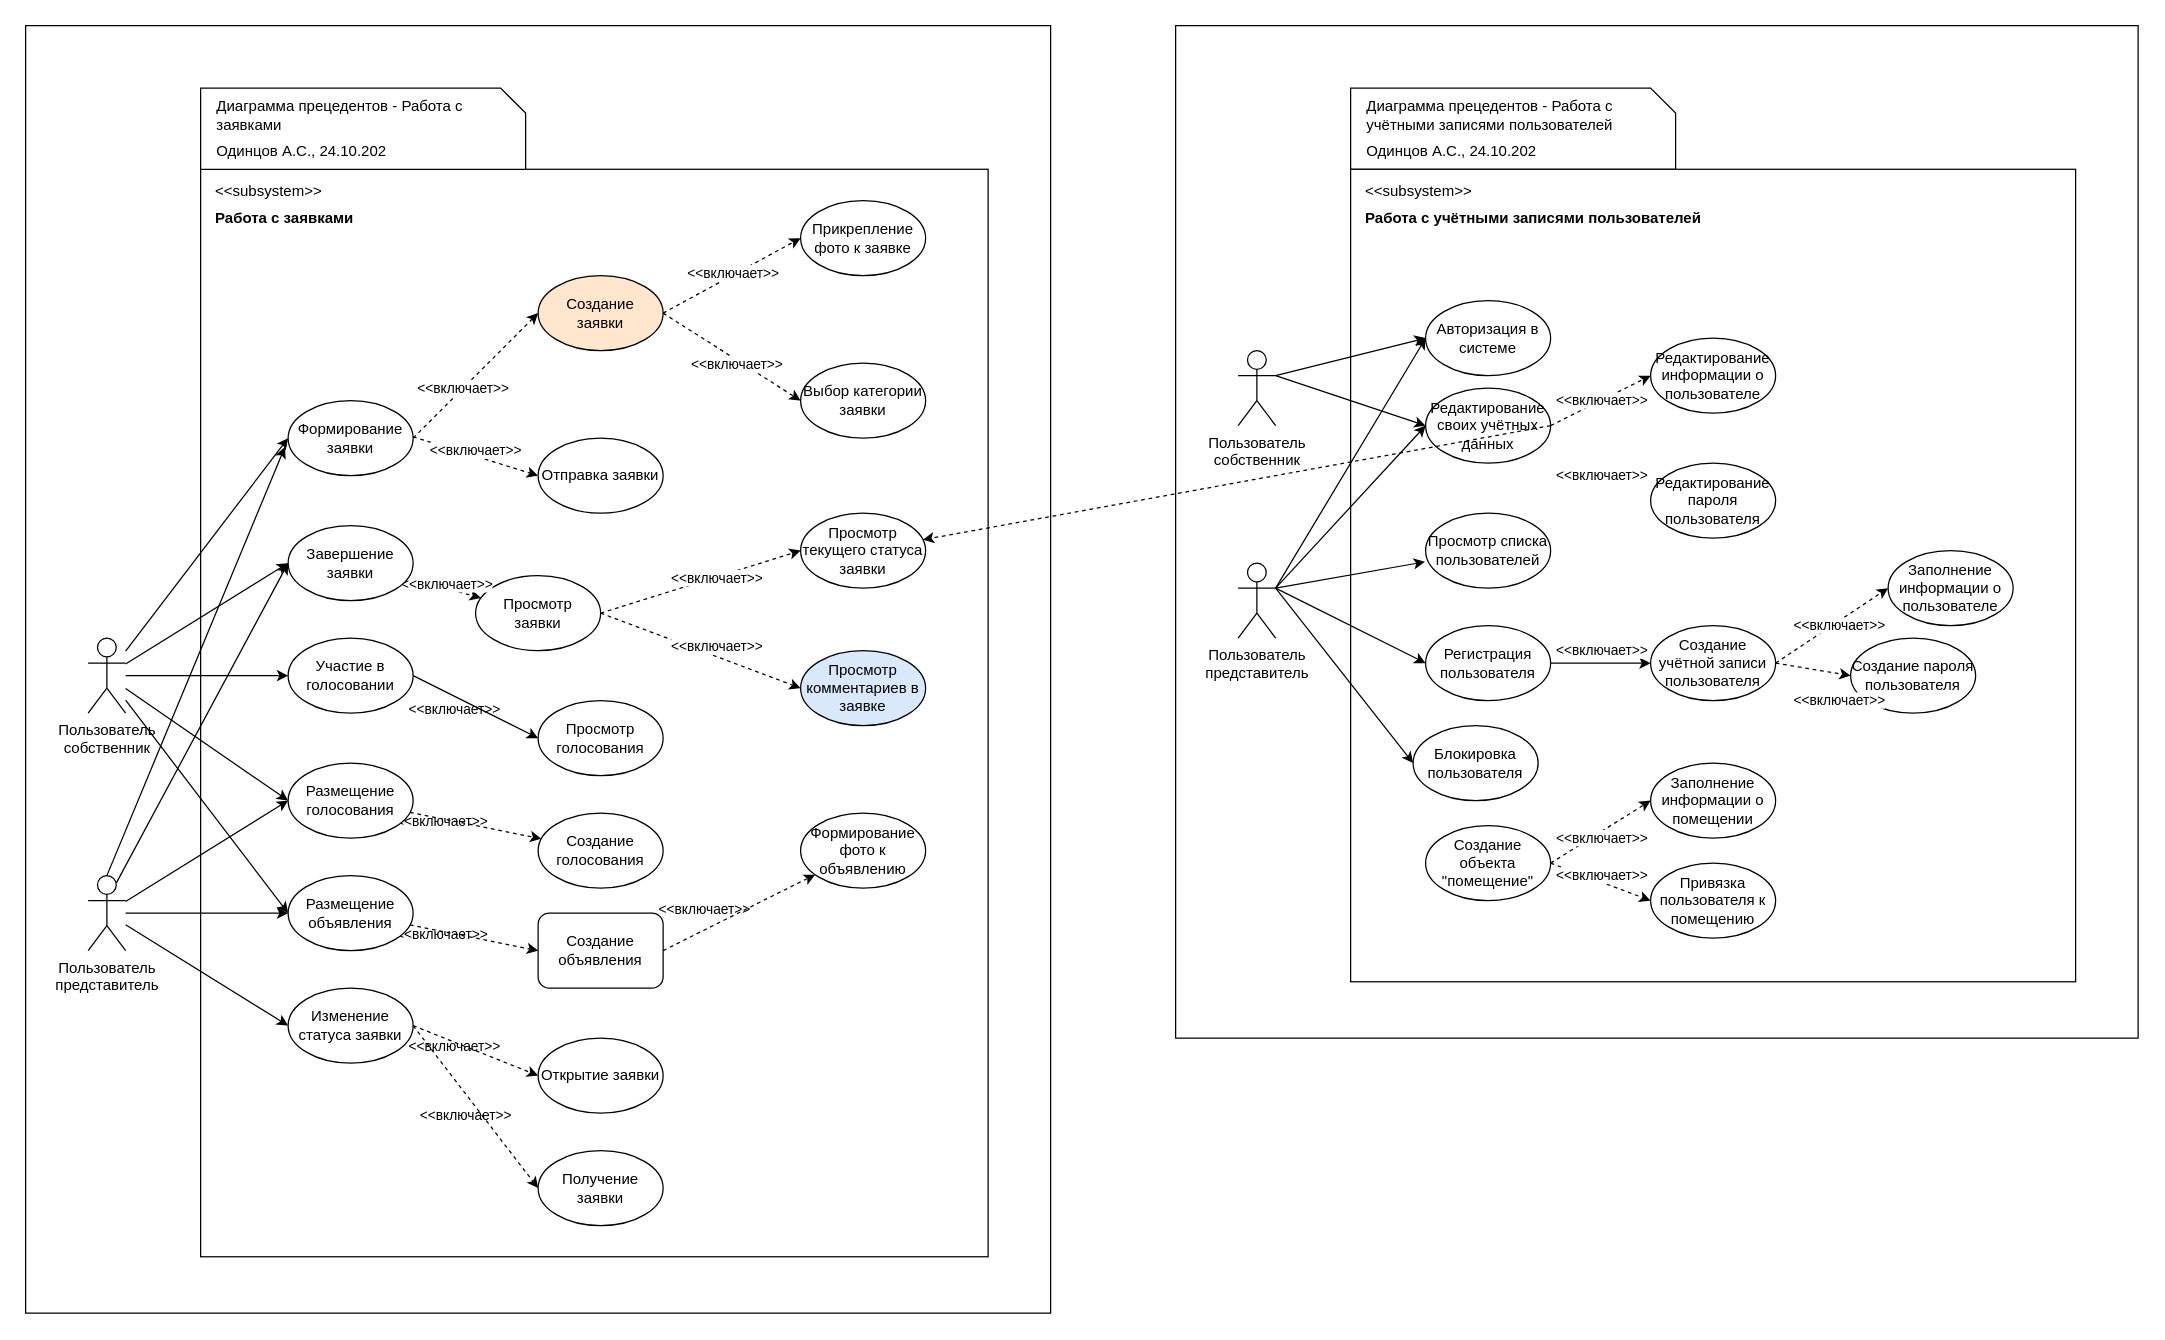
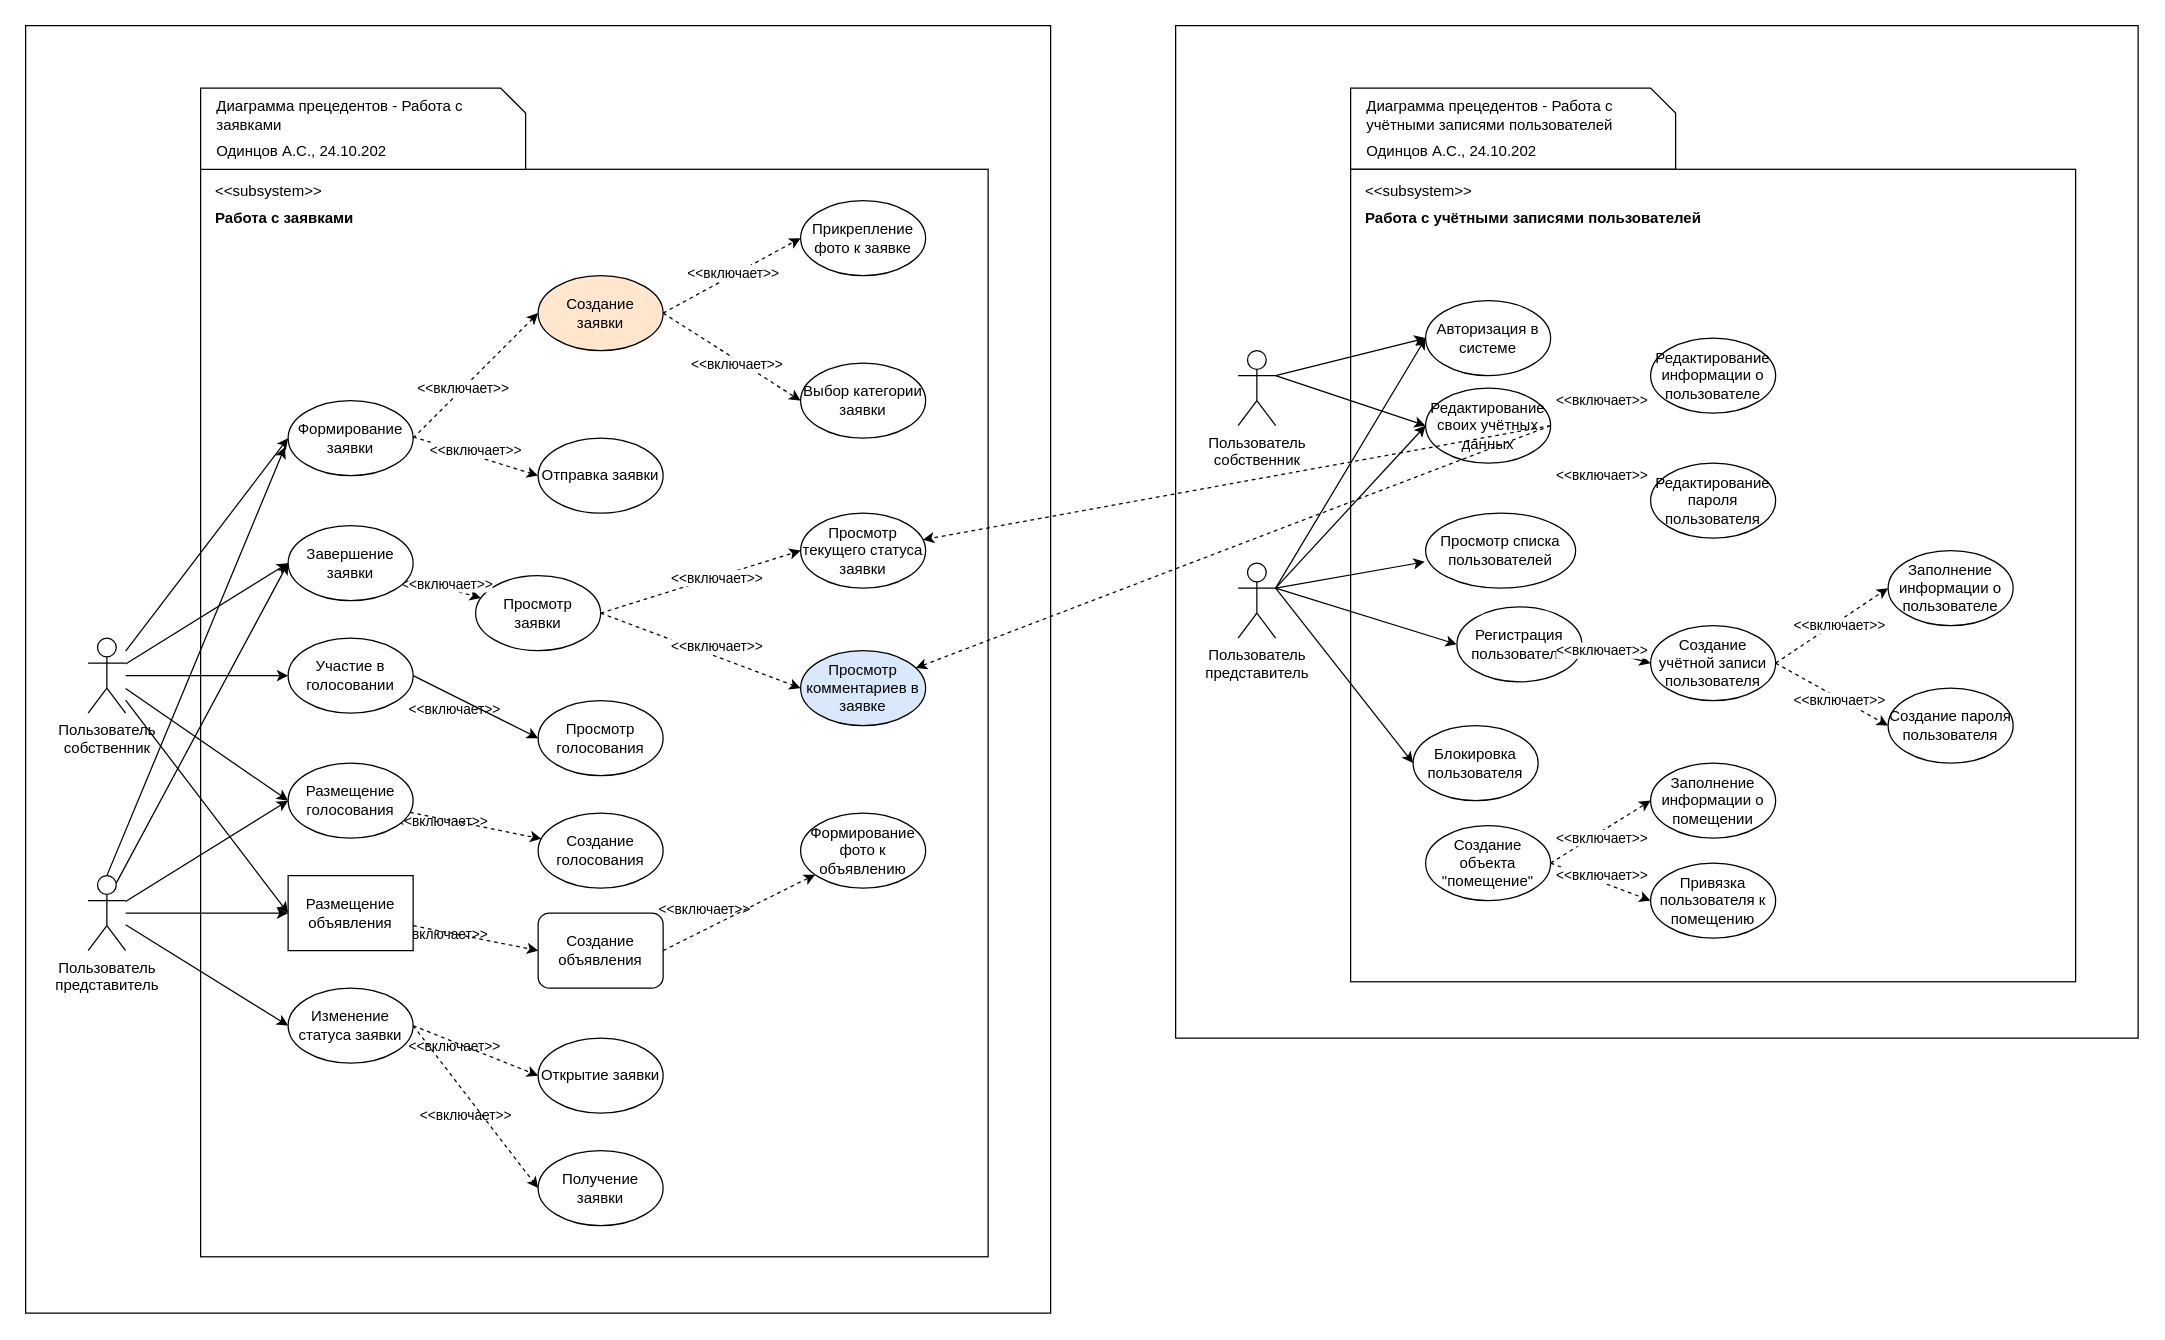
(1566, 418) -> (1119, 591)
(1488, 551) -> (1501, 551)
(1488, 663) -> (1519, 644)
(1913, 676) -> (1951, 726)
(351, 913) -> (351, 913)
